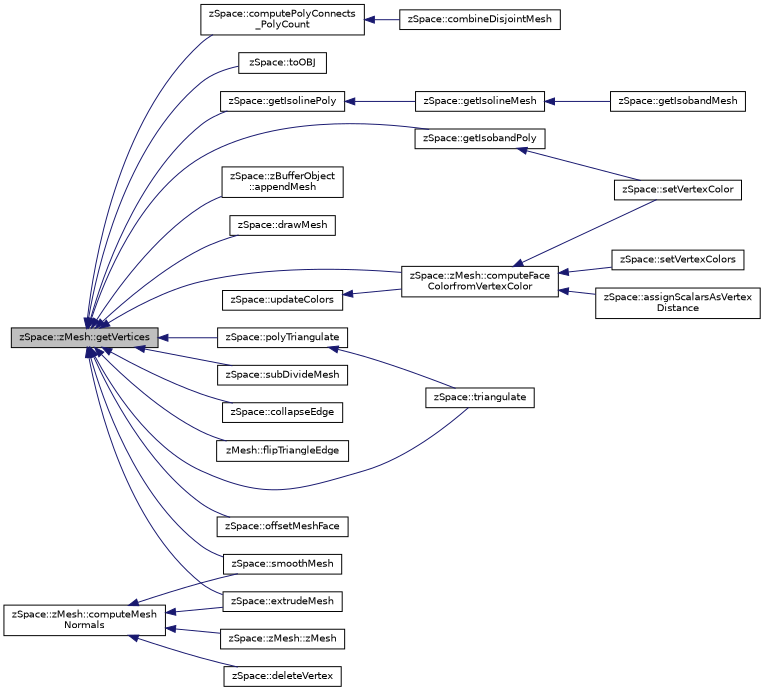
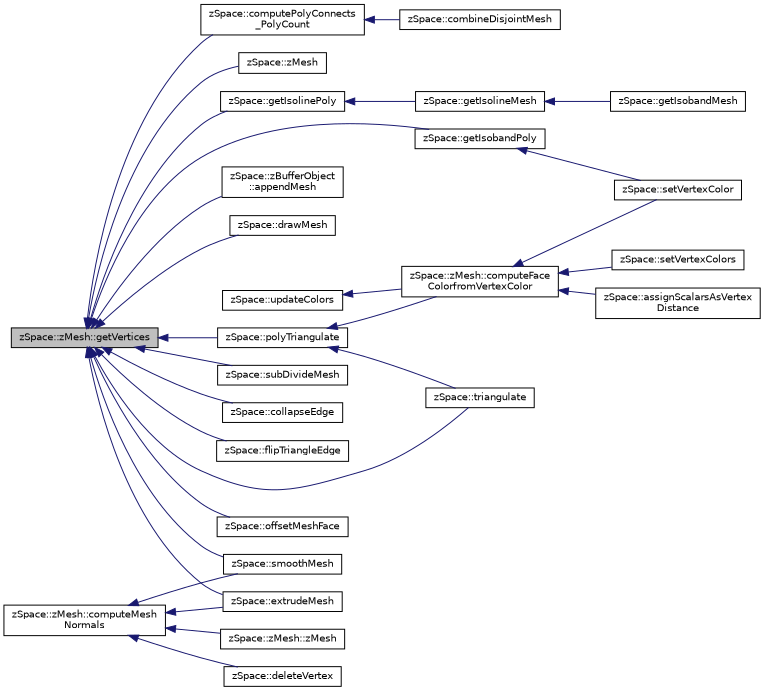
(283, 63) -> (283, 63)
(250, 273) -> (387, 312)
(283, 451) -> (283, 451)
